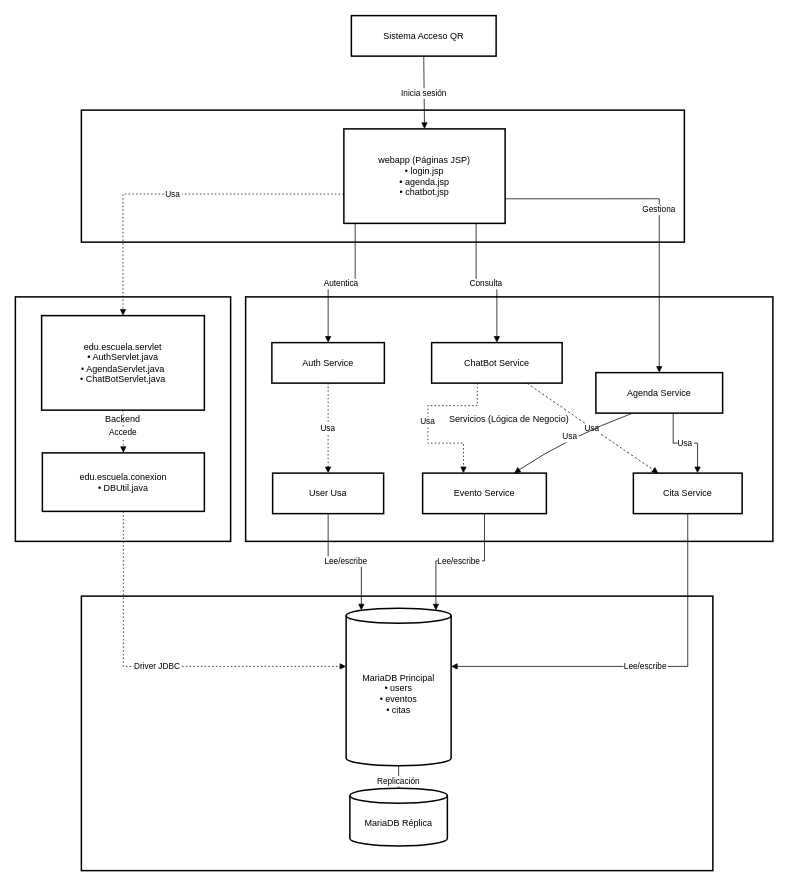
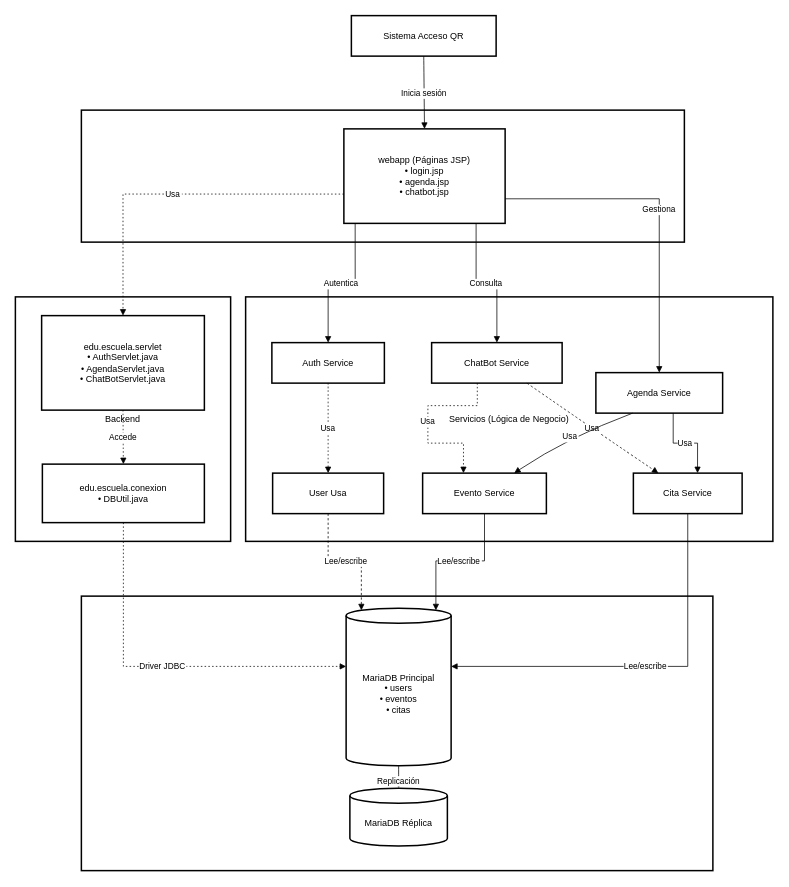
(123, 482) -> (123, 493)
(328, 534) -> (328, 534)
